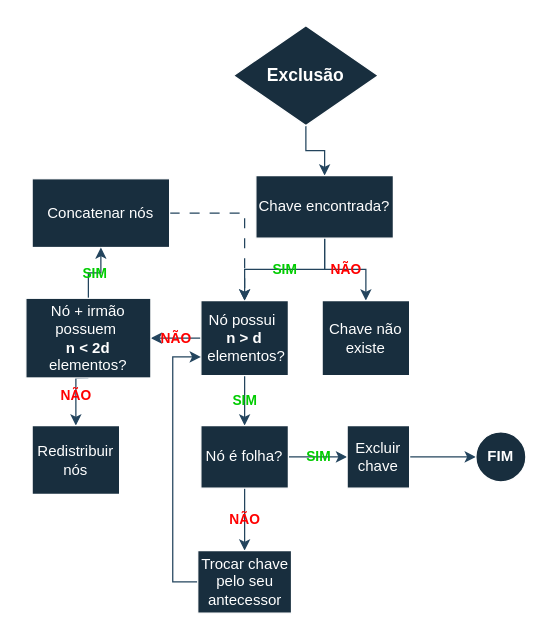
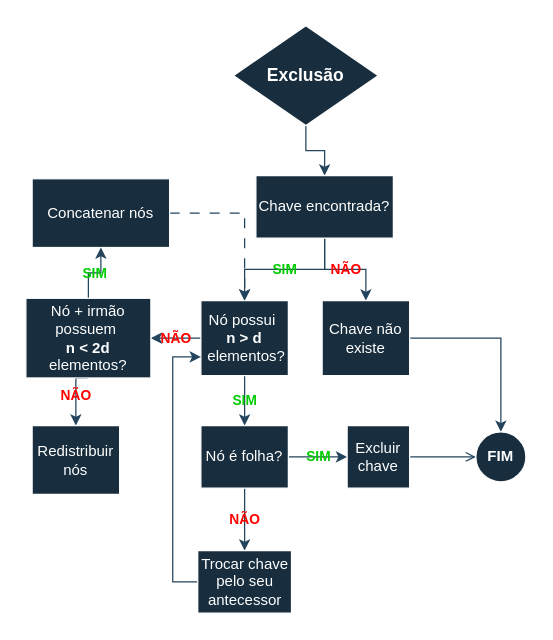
none -> (498, 338)
(466, 457) -> (467, 457)
